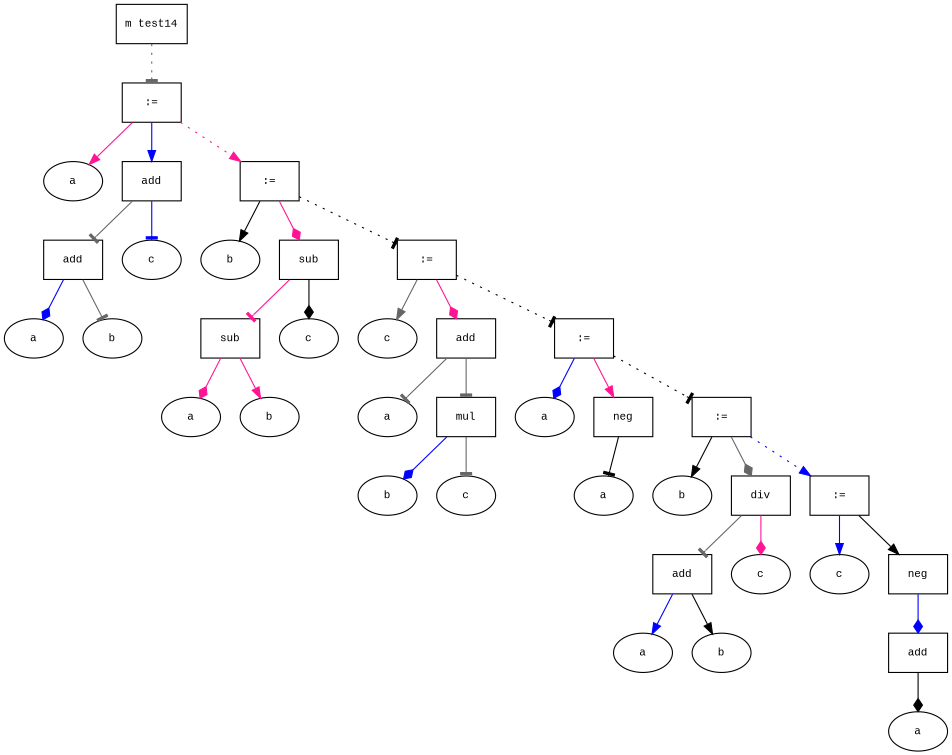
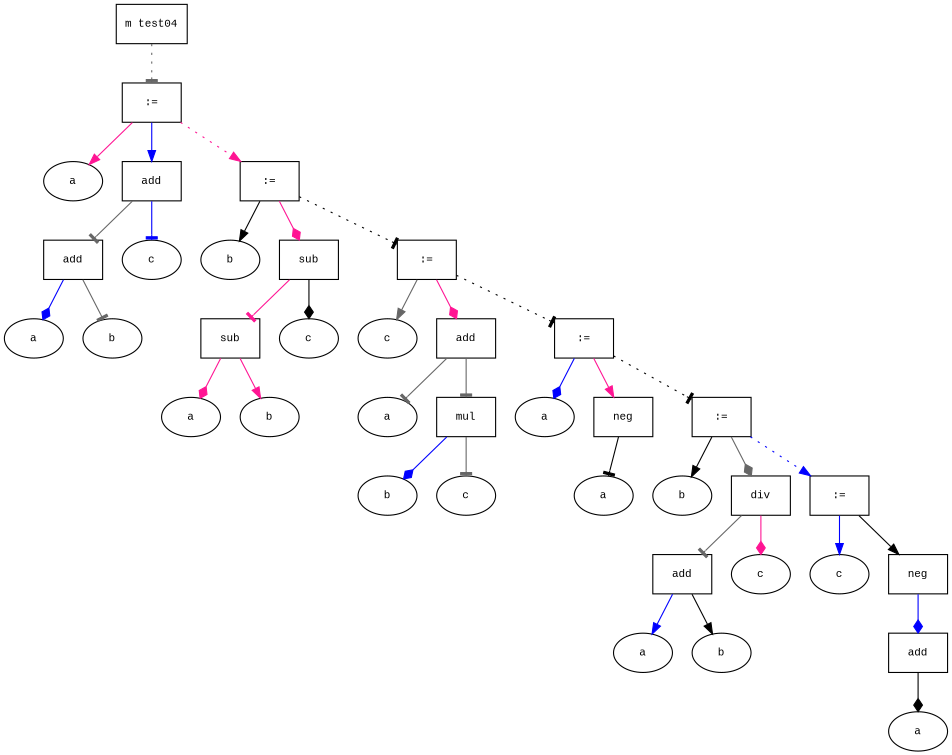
(152, 24) -> (152, 24)
